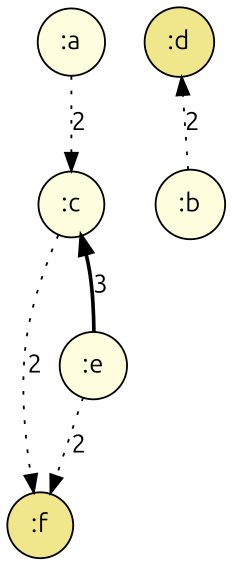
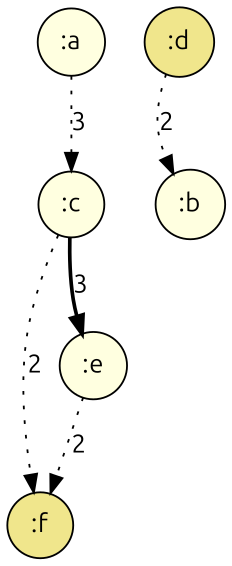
(80, 123) -> (80, 123)
(186, 133) -> (158, 116)
(92, 293) -> (71, 277)
